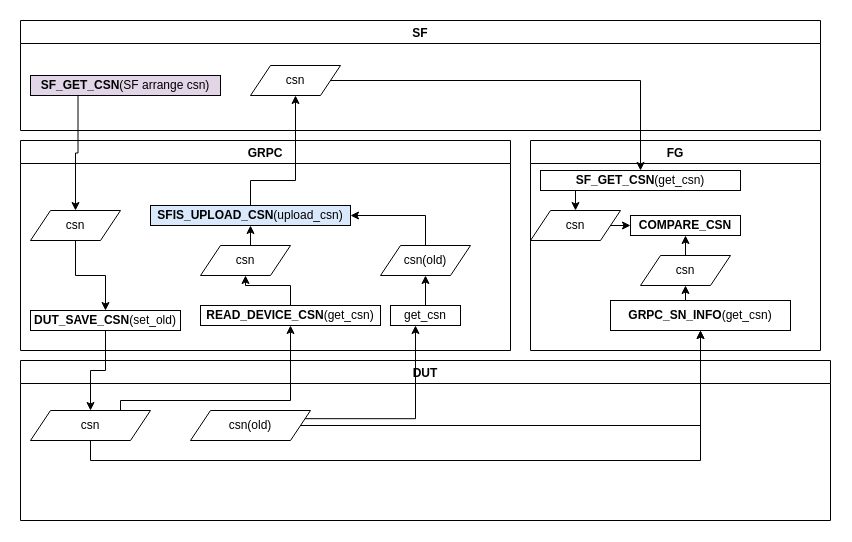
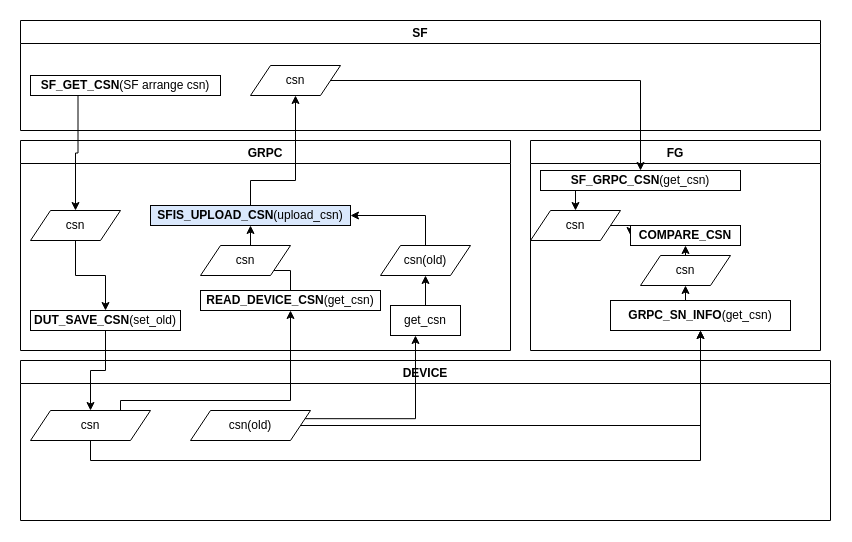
(126, 86) -> (126, 86)
(641, 181) -> (641, 181)
(686, 226) -> (686, 236)
(291, 316) -> (291, 301)
(426, 316) -> (426, 321)
(425, 373) -> (425, 373)
